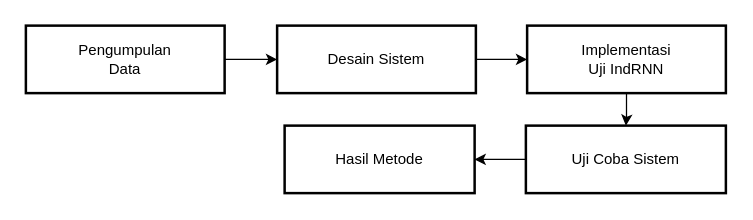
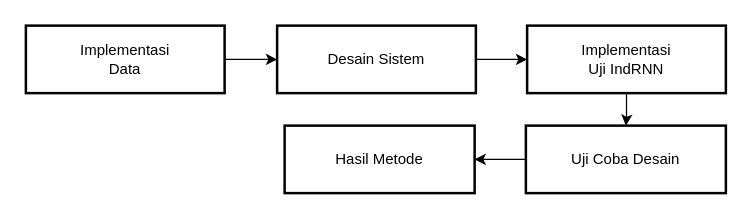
(125, 59) -> (125, 59)
(626, 159) -> (626, 159)
